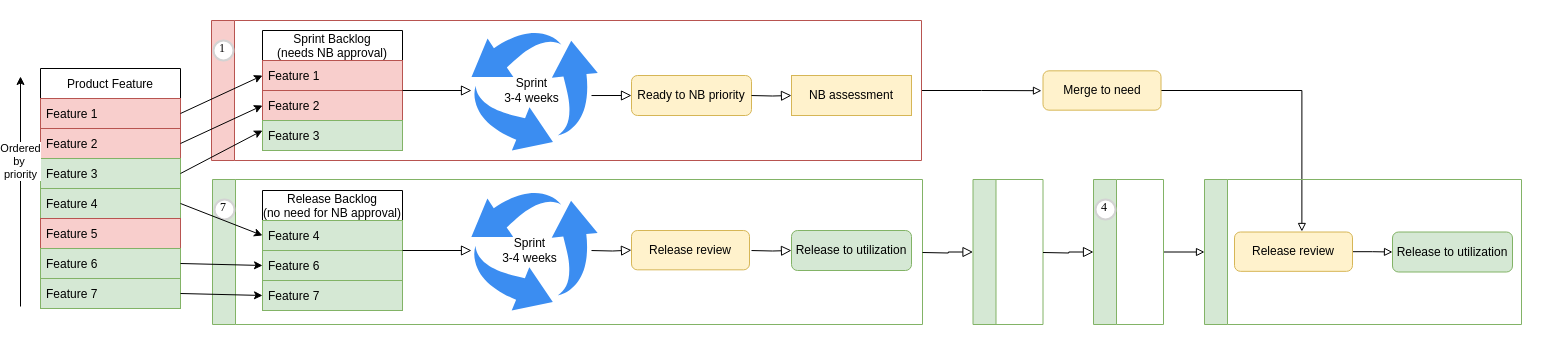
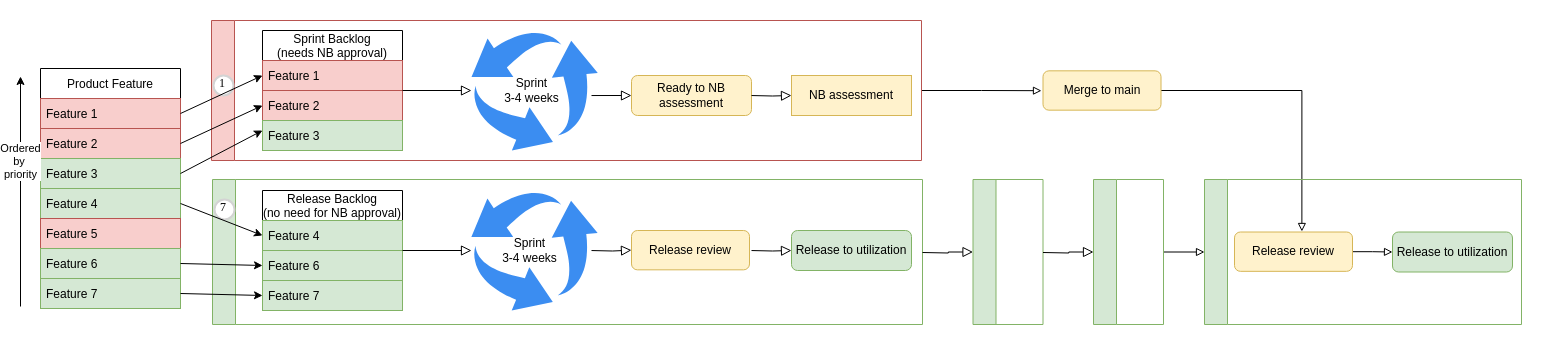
(224, 51) -> (224, 86)
(1103, 91) -> (1103, 91)
(692, 96) -> (692, 96)
(1106, 210) -> none
